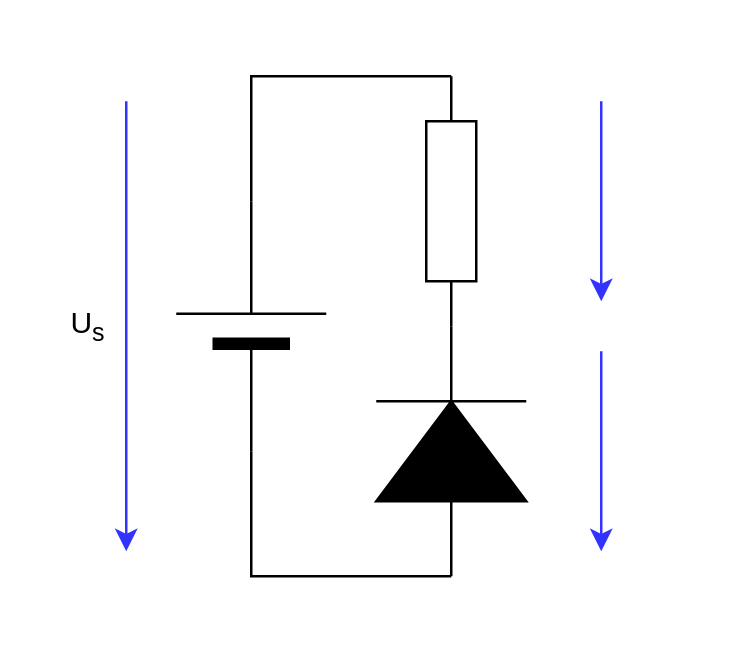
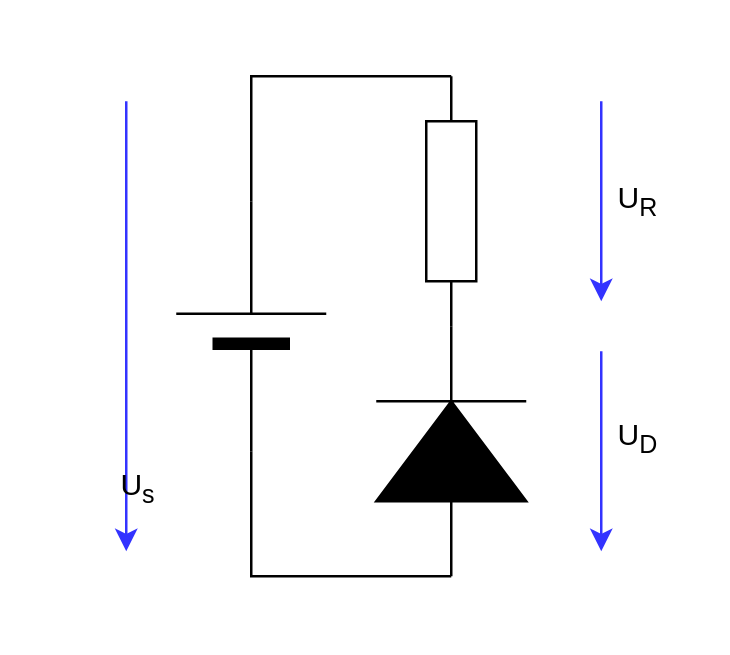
none -> (639, 201)
(89, 326) -> (139, 489)
none -> (639, 439)
